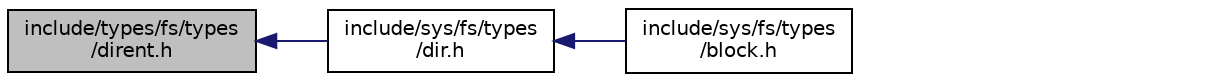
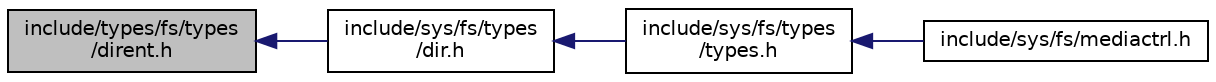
(739, 41) -> (739, 41)
none -> (1066, 41)
